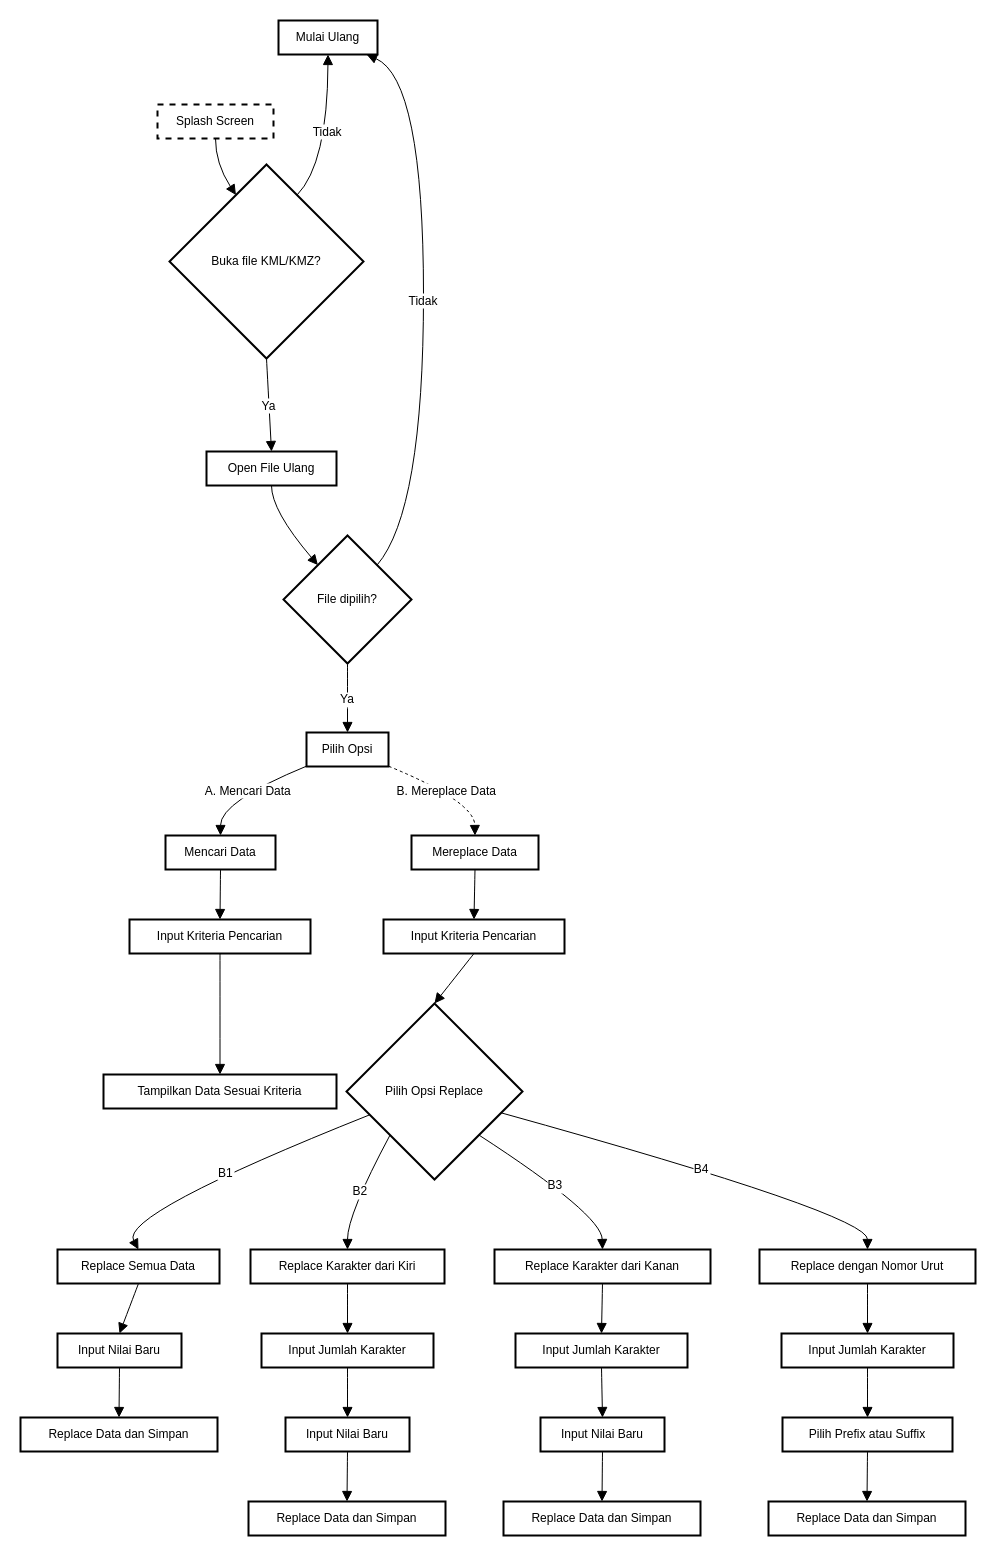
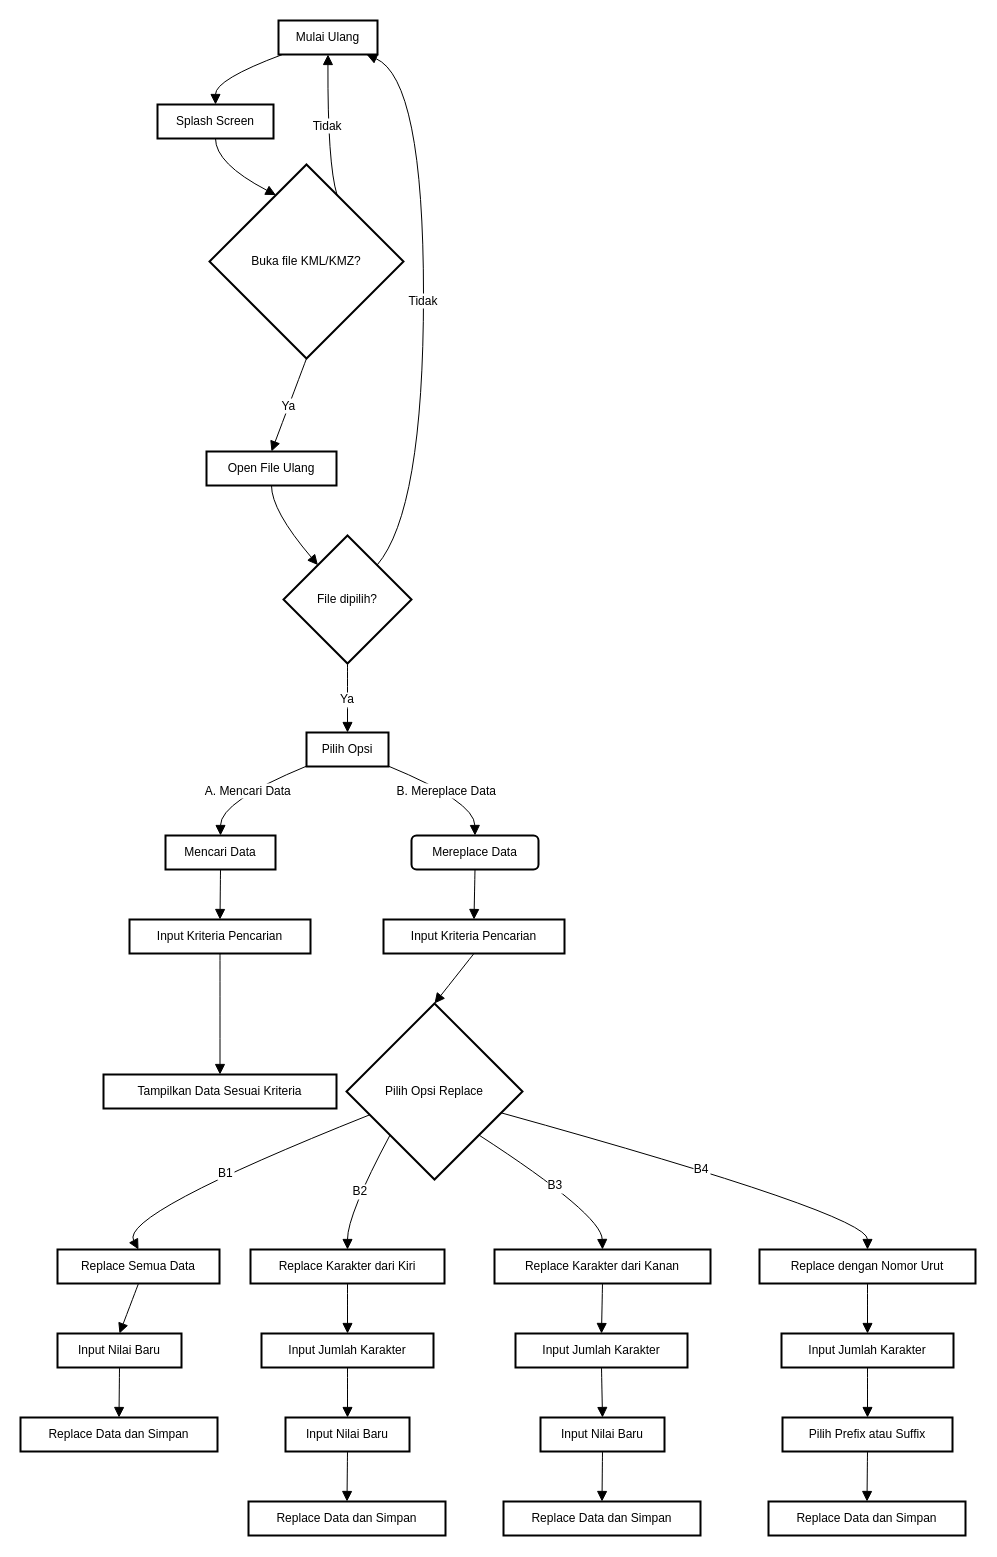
none -> (245, 70)
(216, 122) -> (216, 122)
(267, 262) -> (307, 262)
(409, 775) -> (409, 775)
(475, 853) -> (475, 853)
